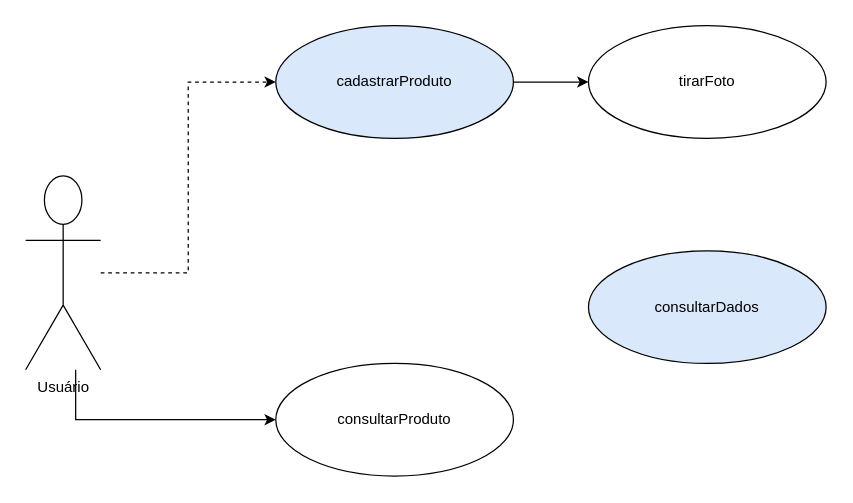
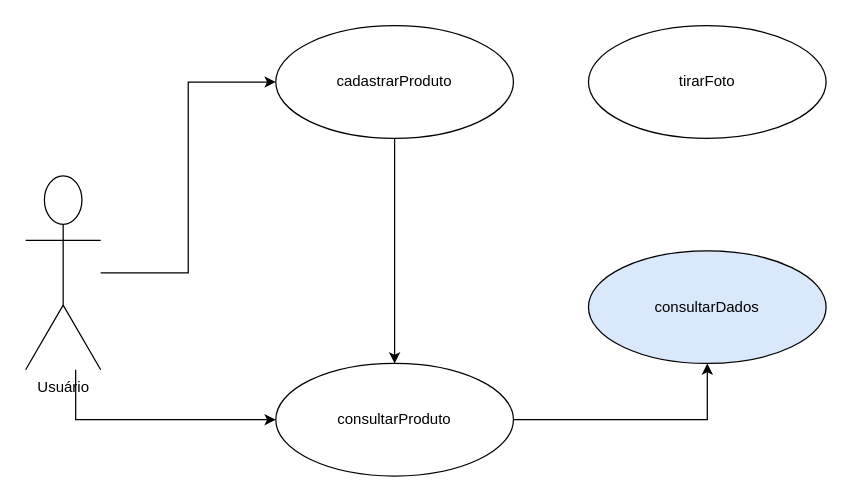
(394, 82) -> (394, 82)
(546, 82) -> (394, 246)
(188, 182) -> (188, 182)
none -> (634, 419)
